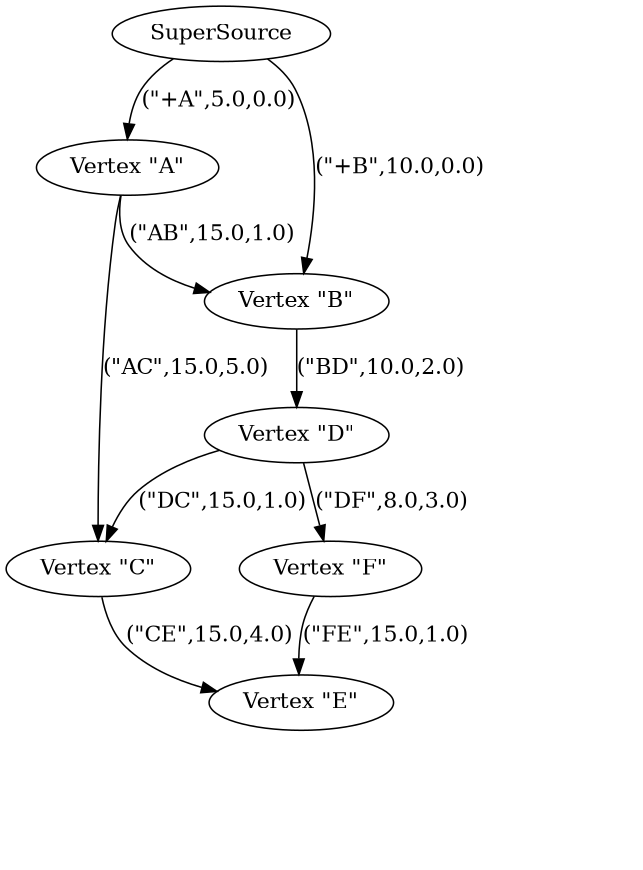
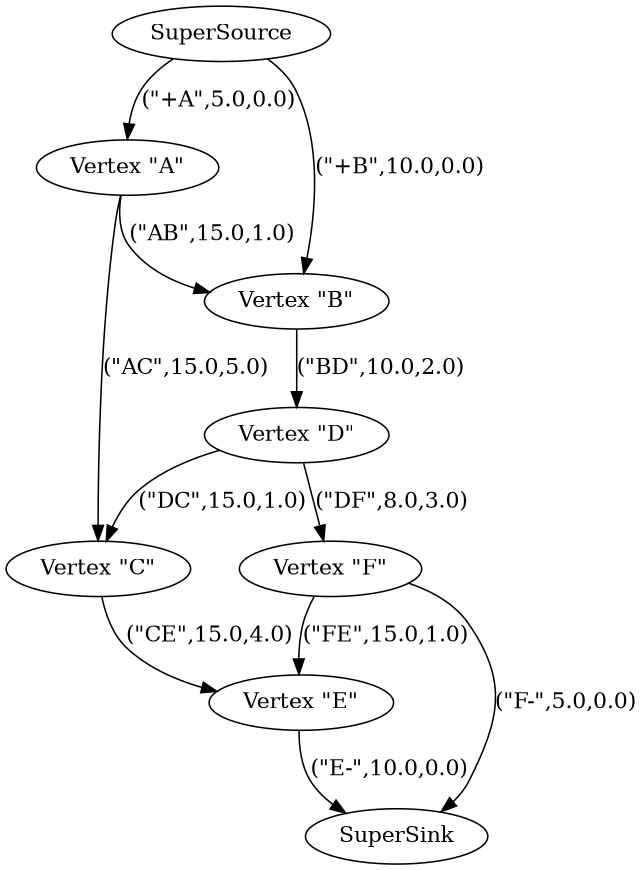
none -> (397, 836)
